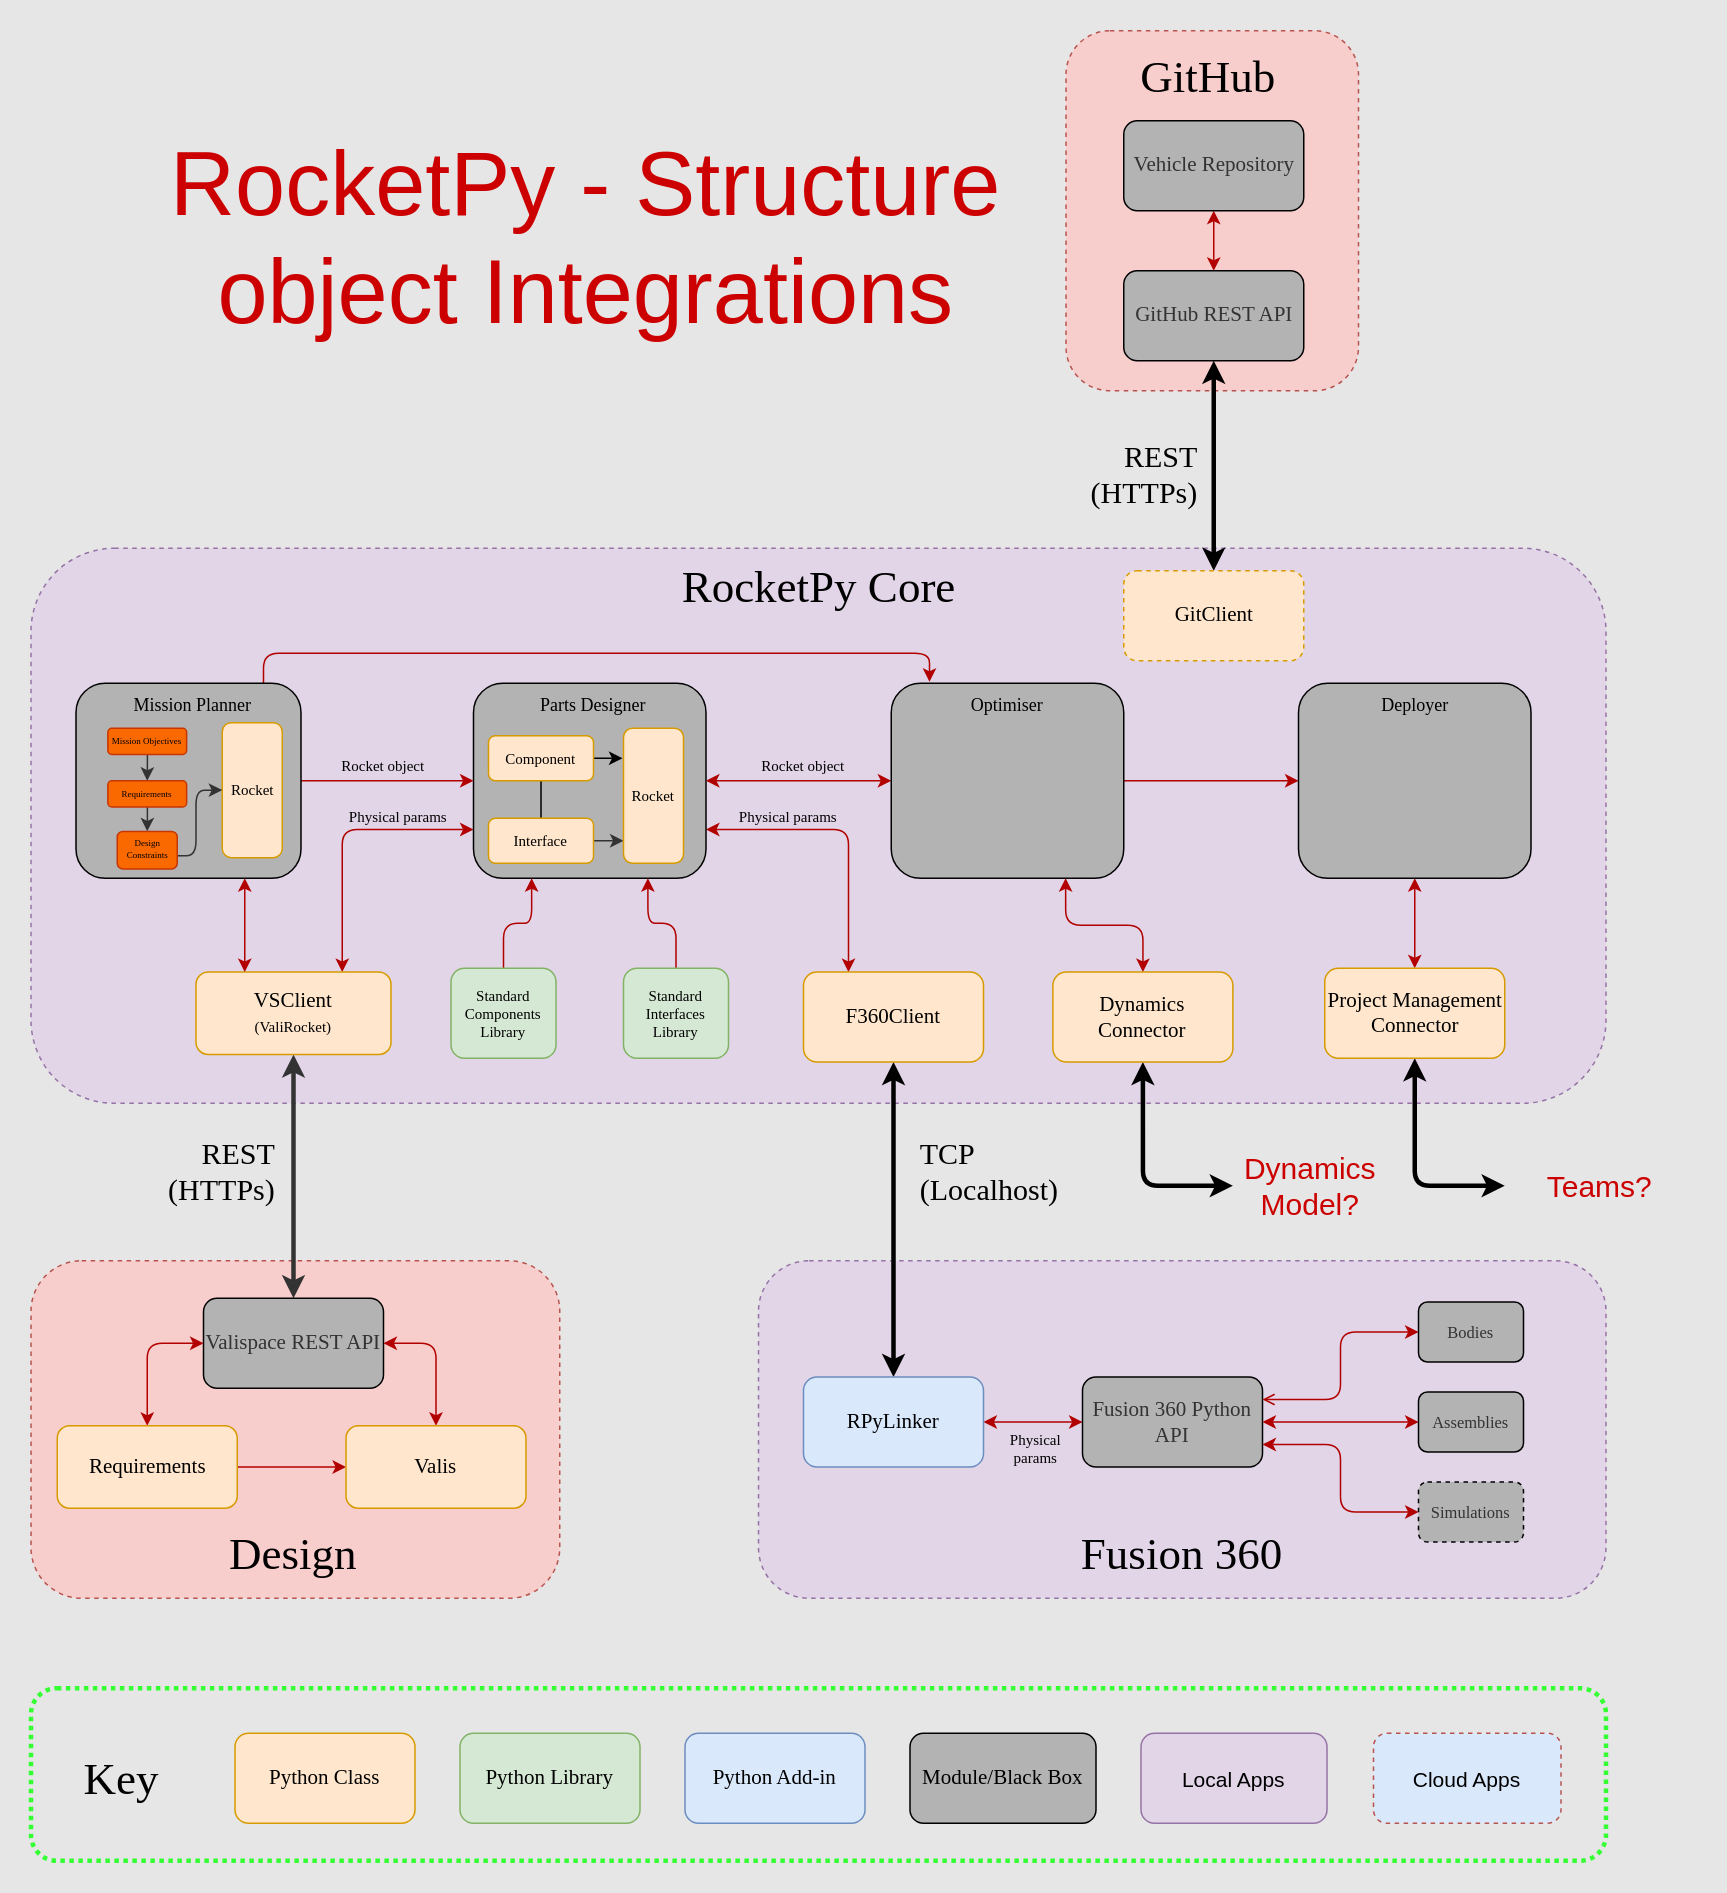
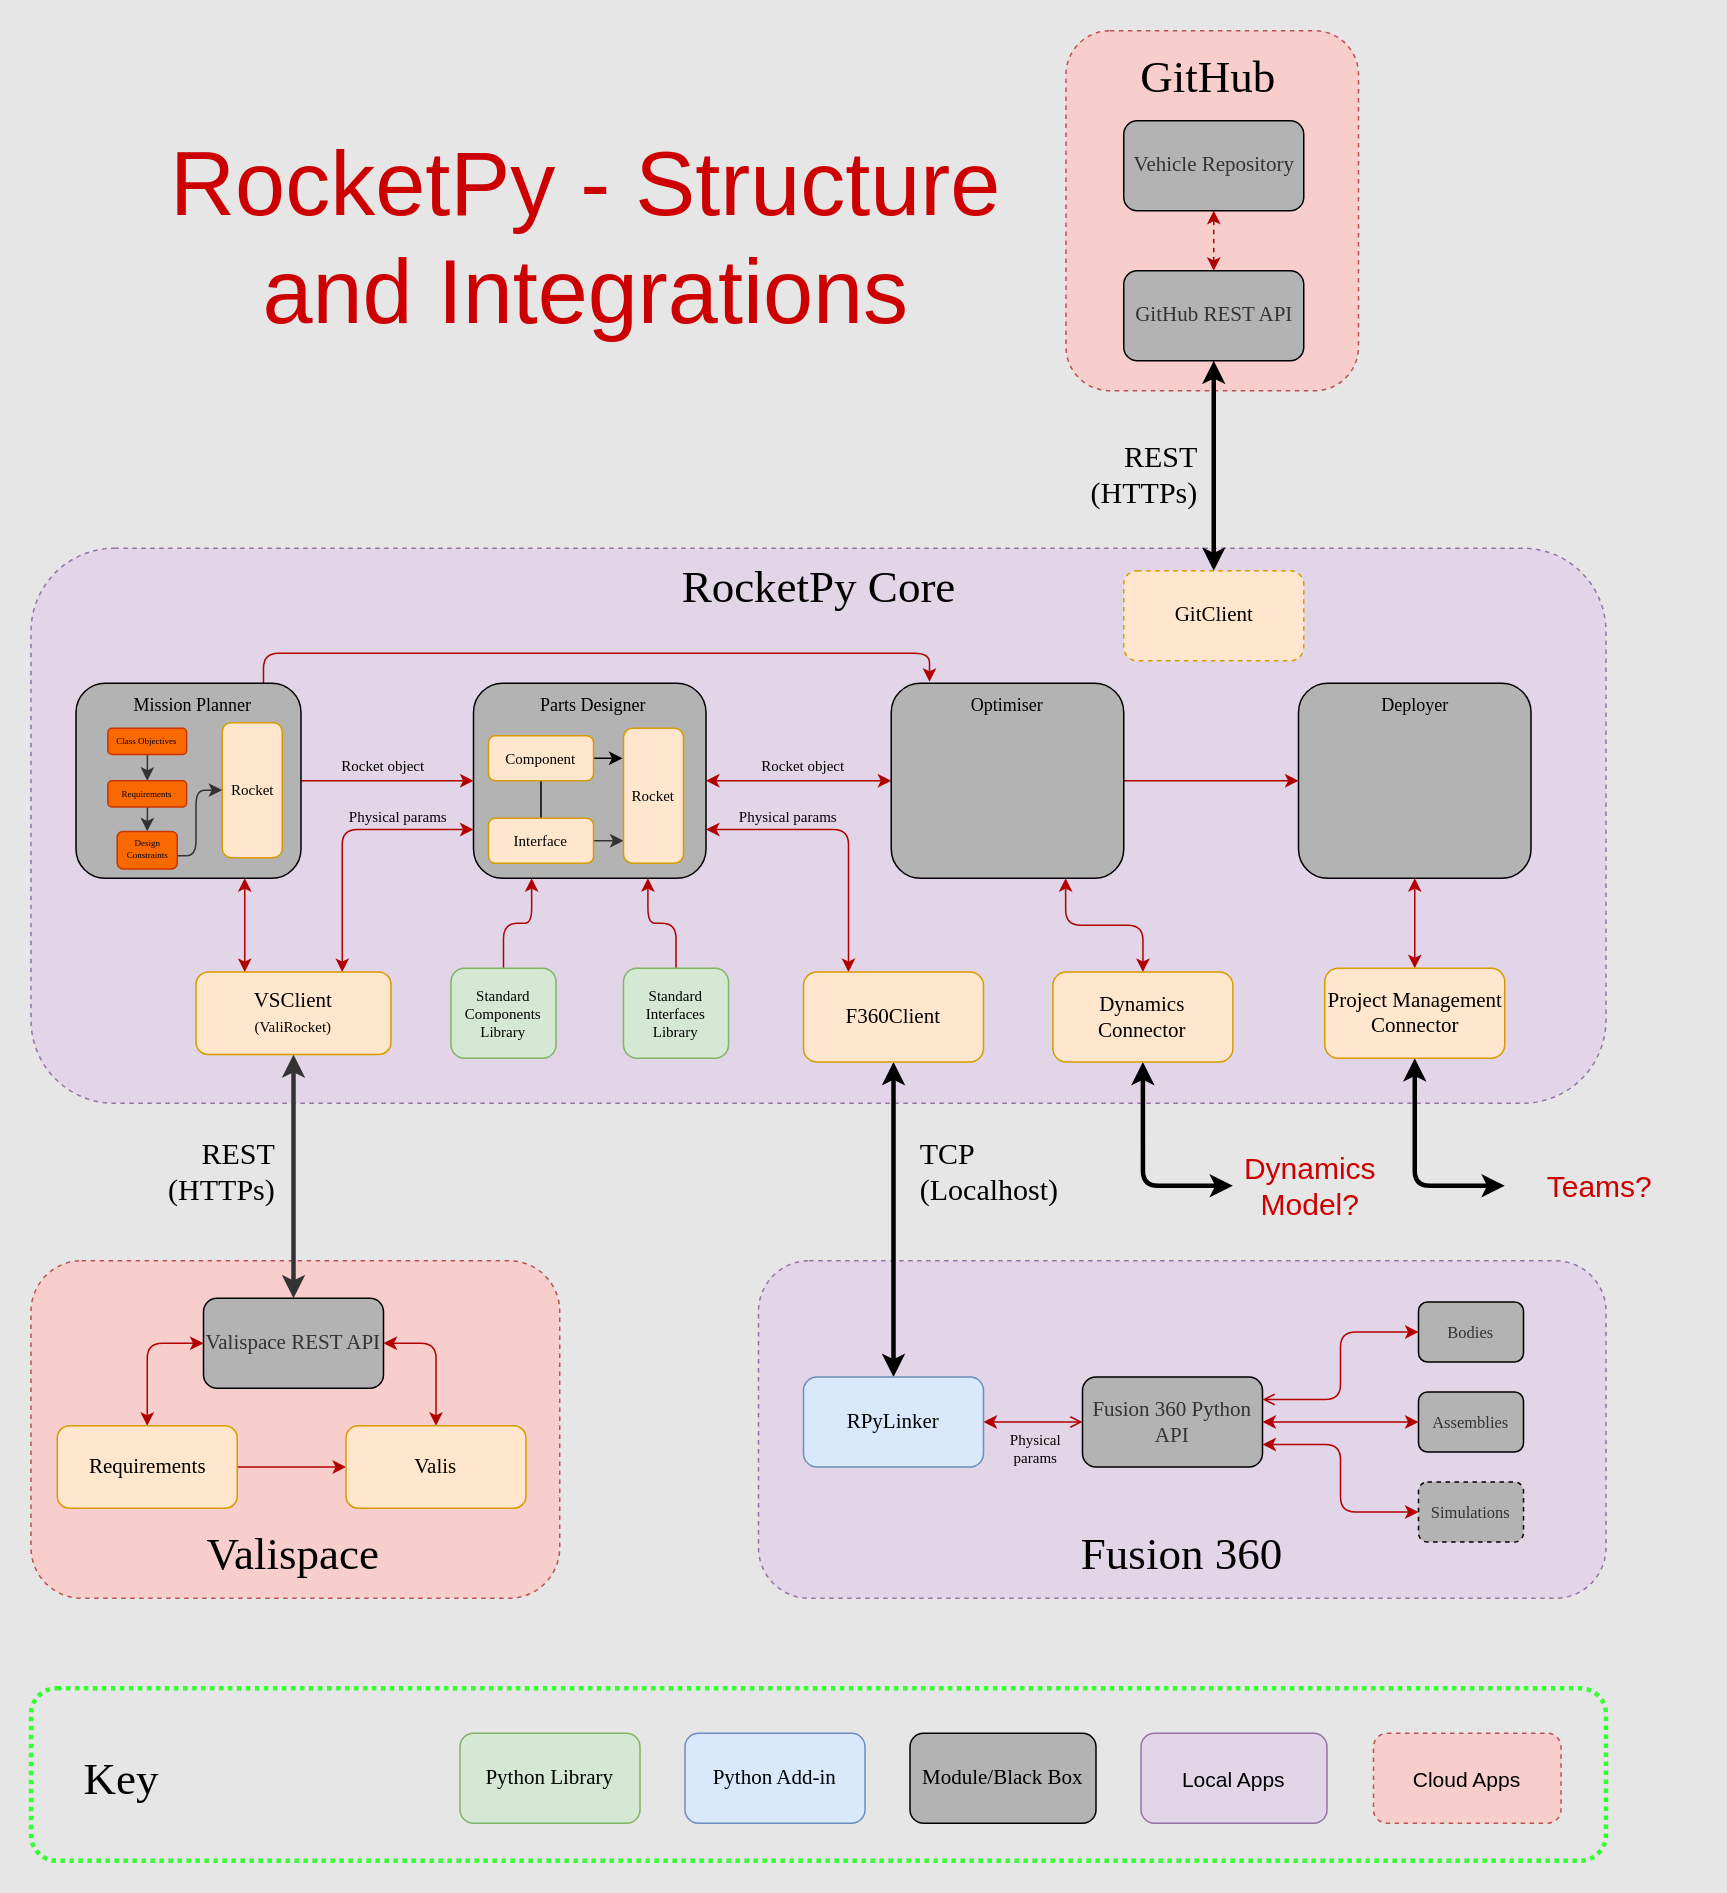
(586, 238) -> (586, 238)
(1214, 241) -> (1214, 241)
(147, 742) -> (147, 742)
(1071, 1422) -> (1073, 1422)
(293, 1553) -> (293, 1553)
(325, 1778) -> none
(1467, 1778) -> (1467, 1778)
